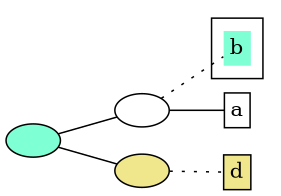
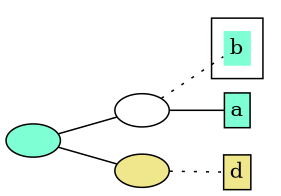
(237, 110) -> (237, 110)
